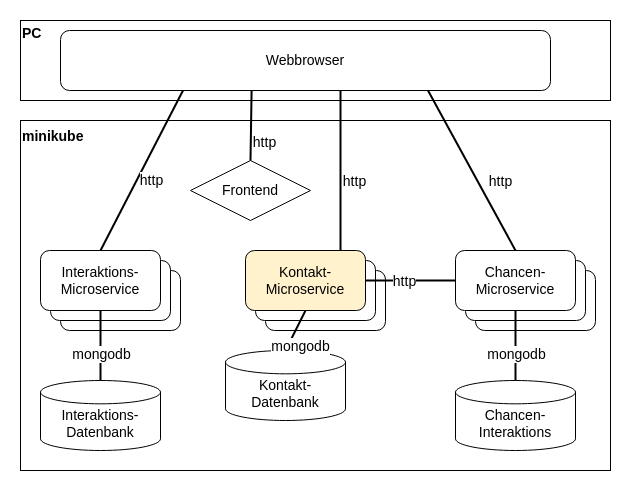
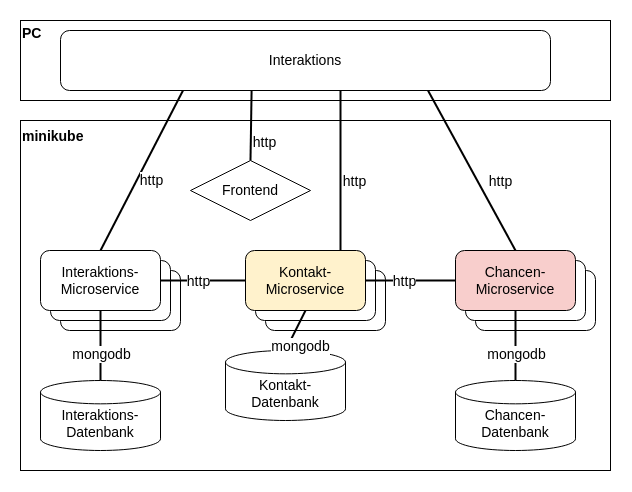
(306, 61) -> (306, 61)
none -> (203, 281)
(516, 281) -> (516, 281)
(516, 416) -> (516, 416)
